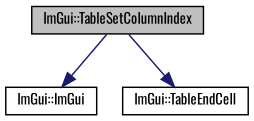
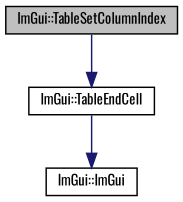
(89, 55) -> (92, 134)
